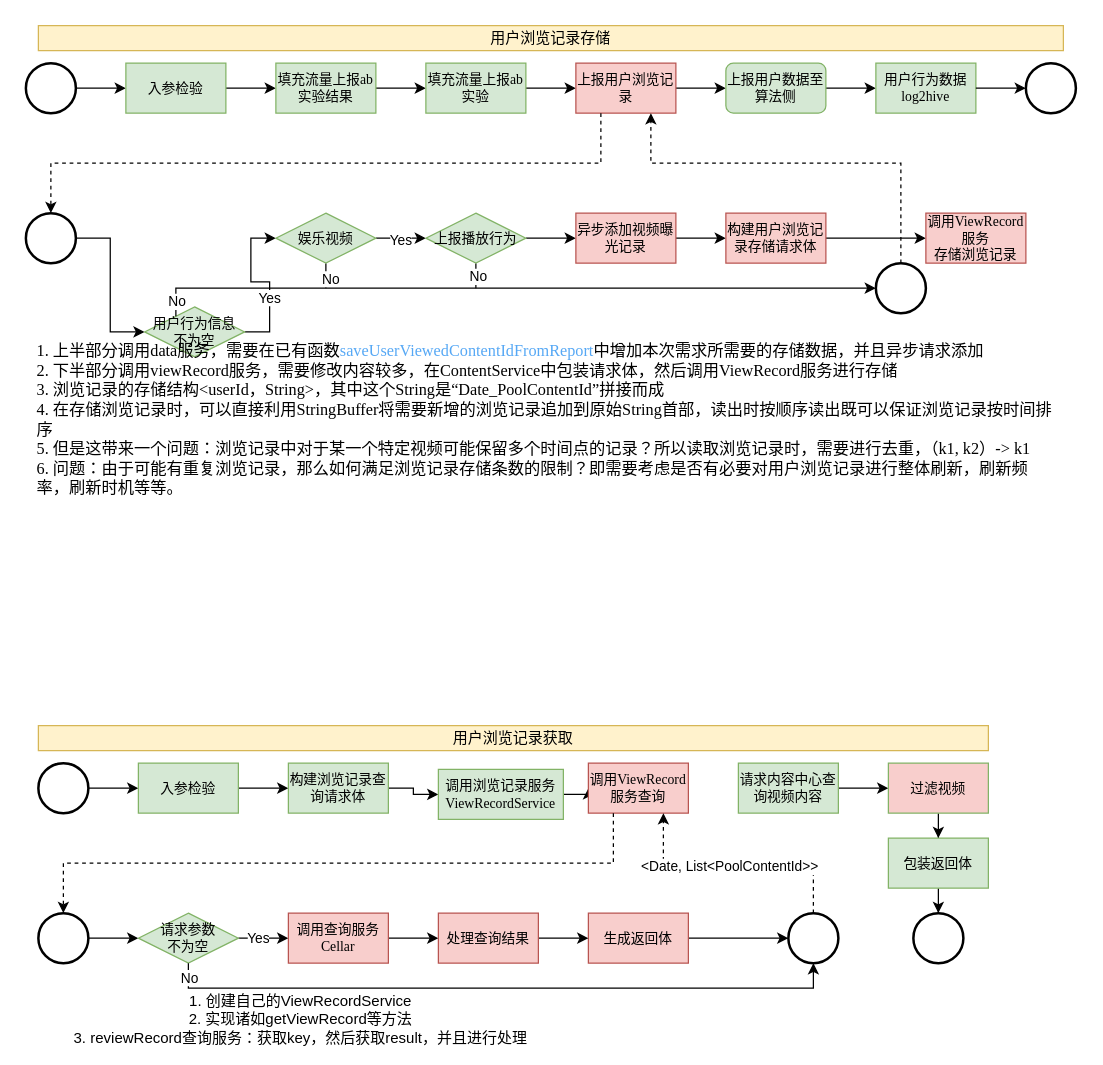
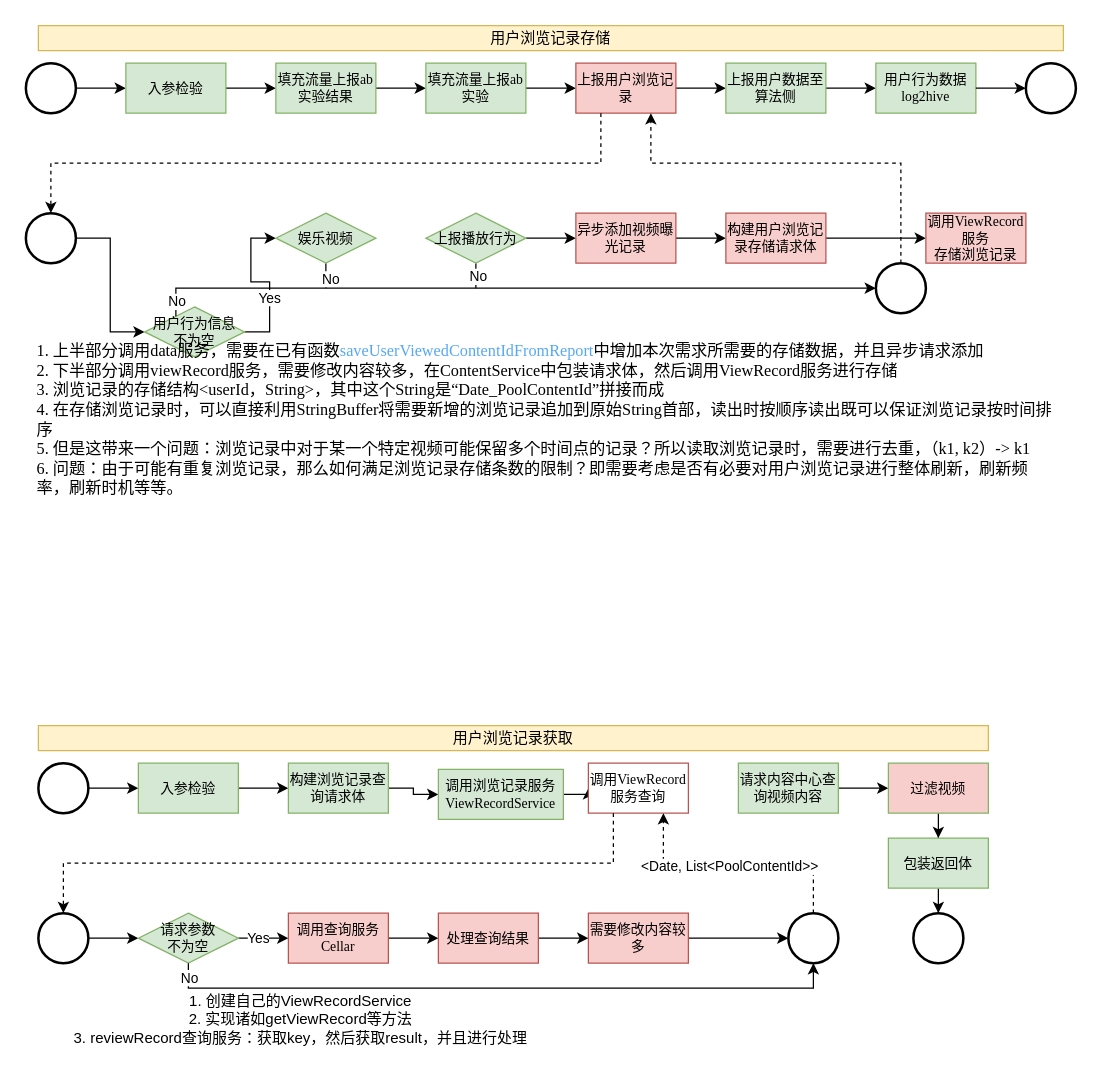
(776, 88) -> (776, 88)
(397, 238) -> none
(638, 788) -> (638, 788)
(638, 938) -> (638, 938)
